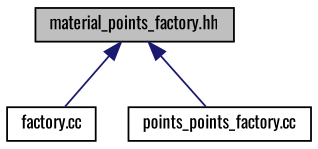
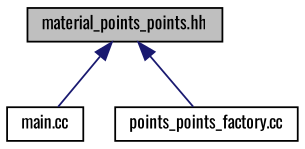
(135, 25) -> (125, 25)
(51, 124) -> (45, 124)
